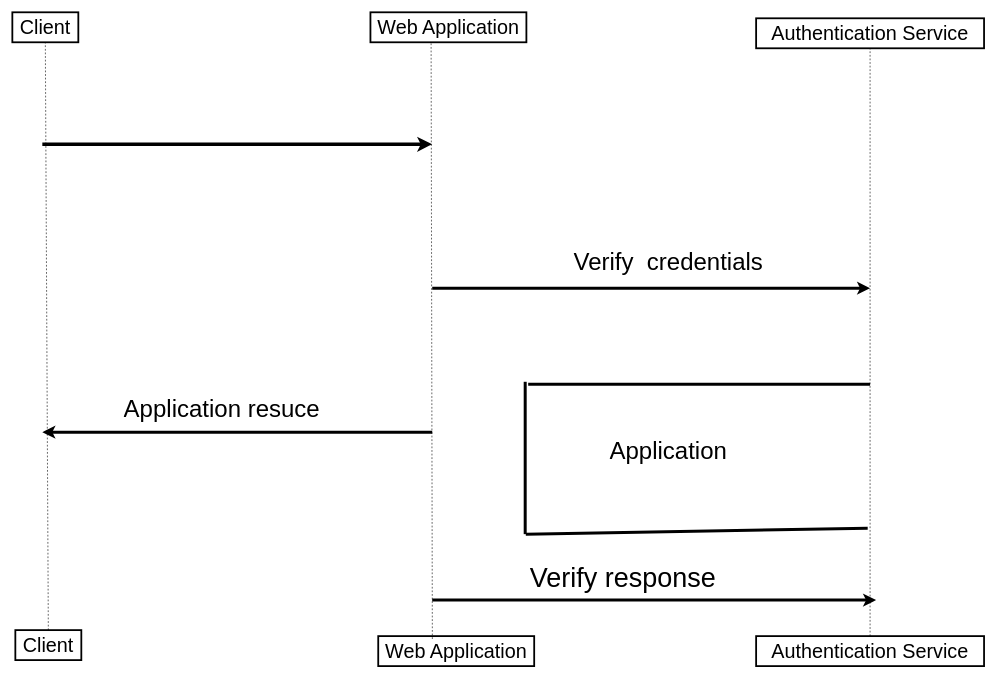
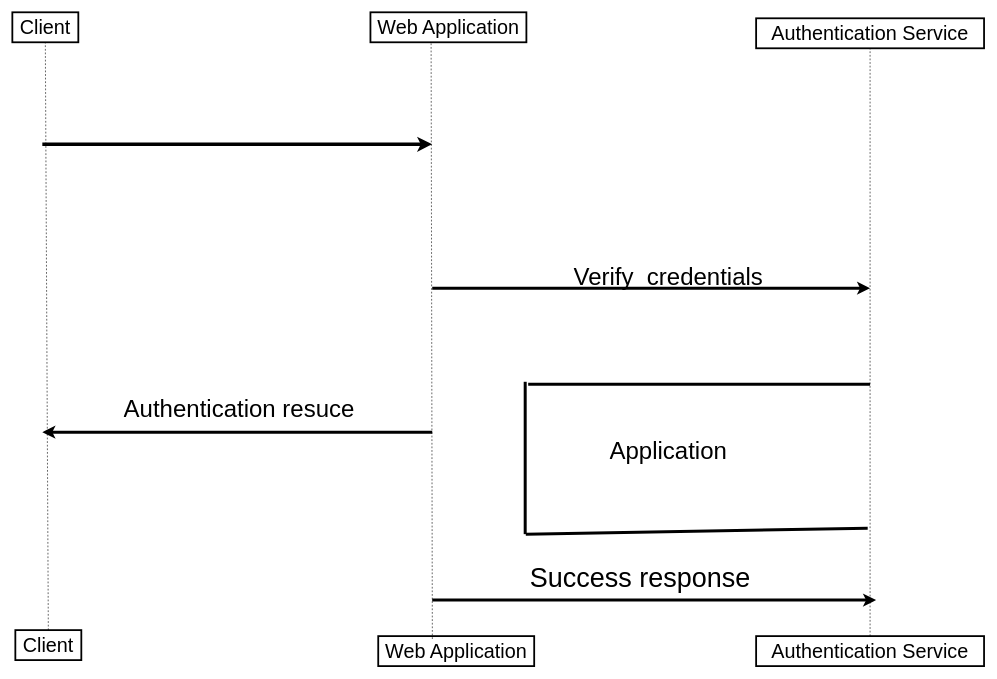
(684, 290) -> (684, 305)
(156, 399) -> (163, 399)
(558, 567) -> (561, 567)
